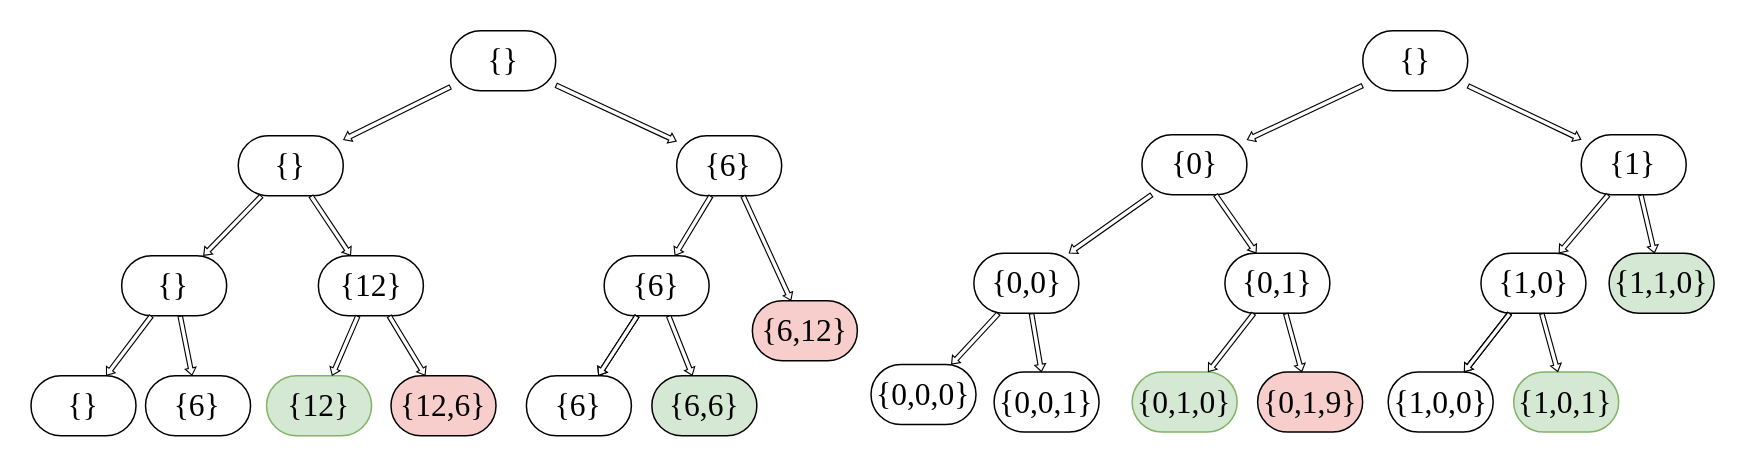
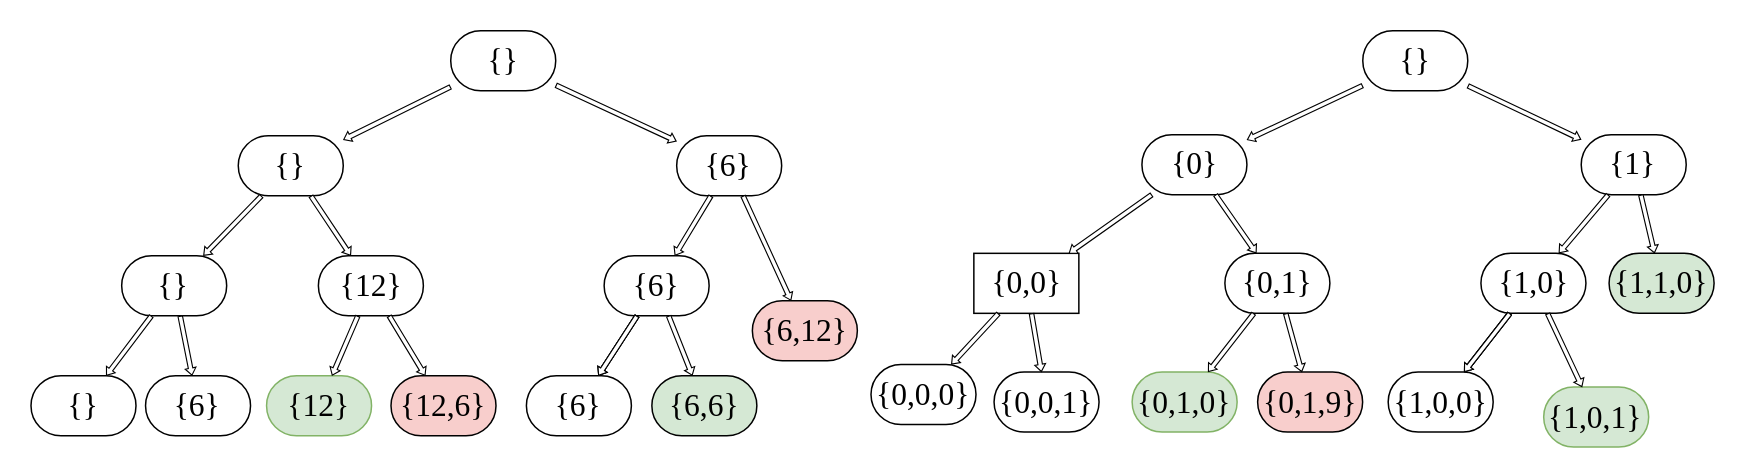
(1026, 283) -> (1026, 283)
(1566, 402) -> (1596, 417)
